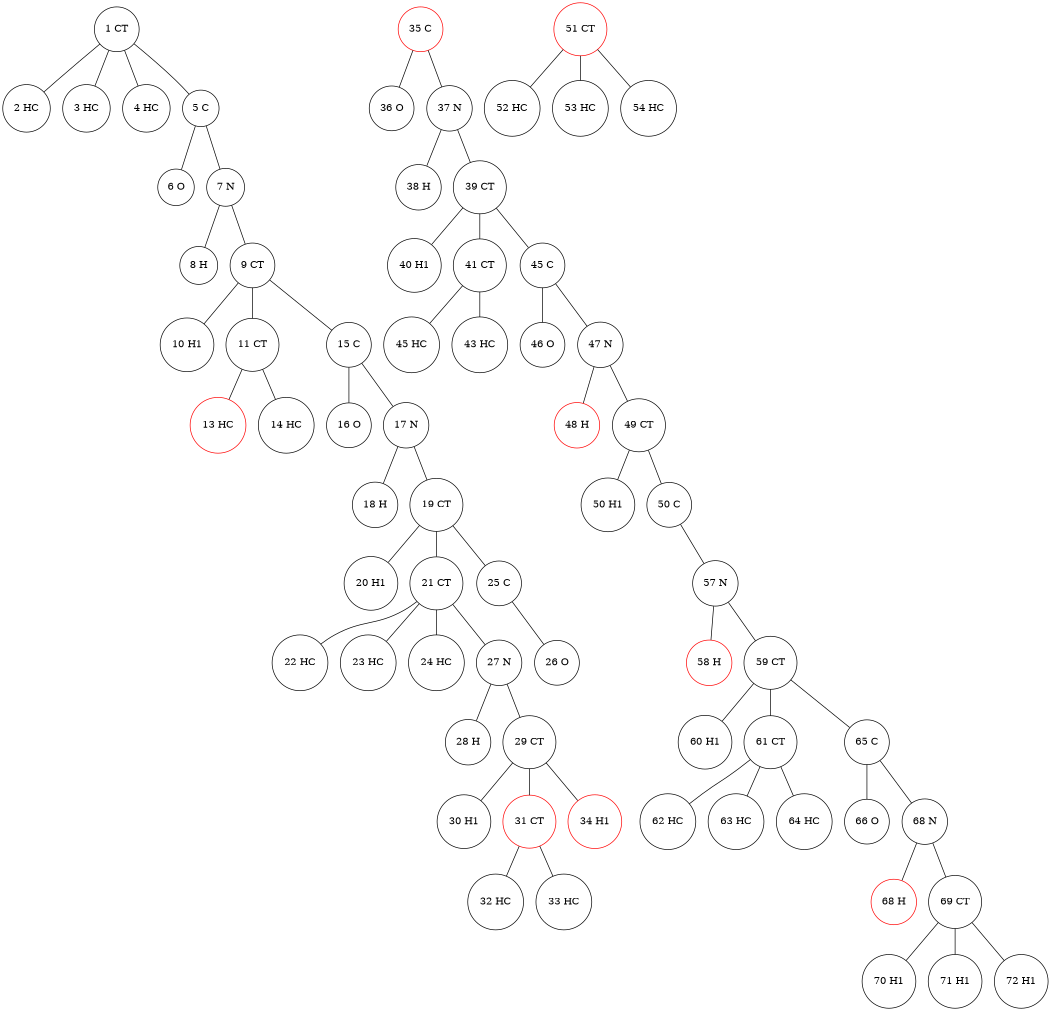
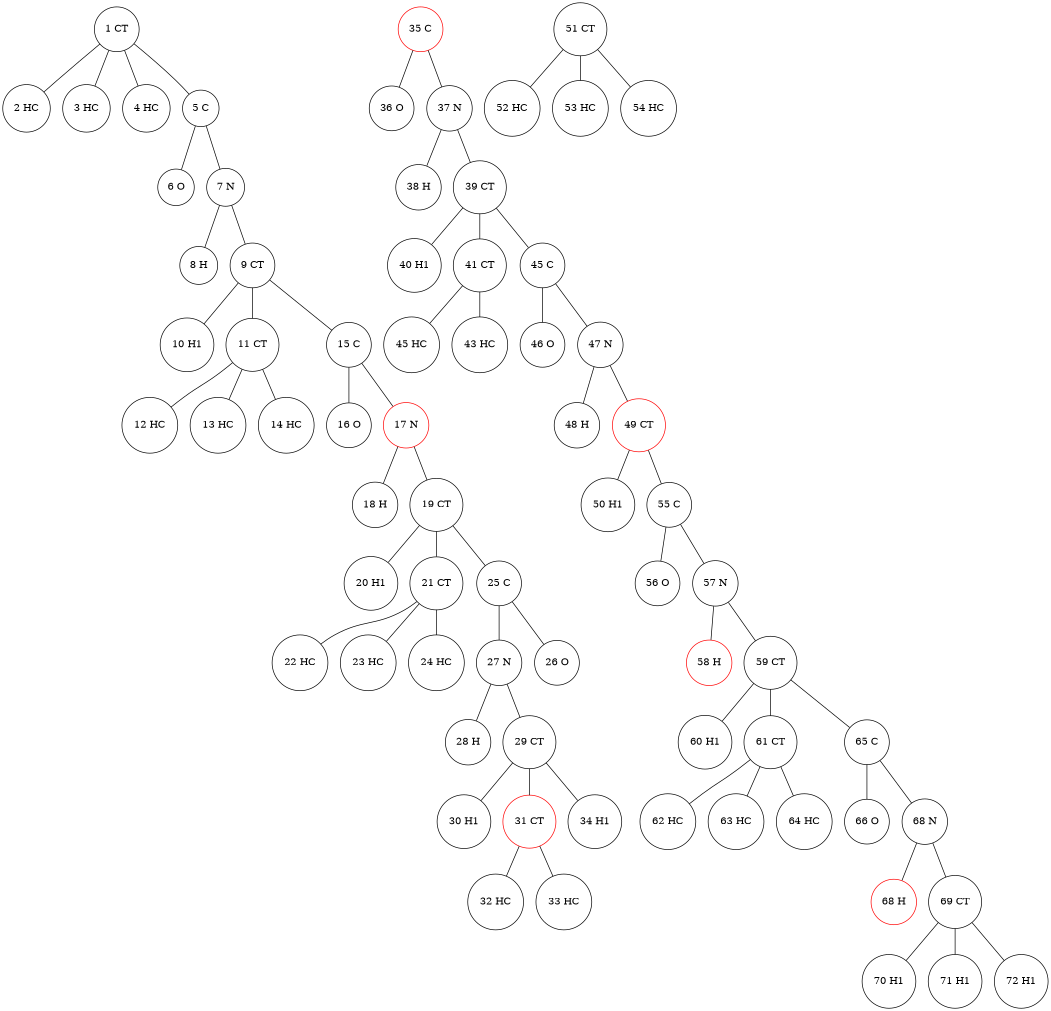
(580, 29) -> (580, 29)
none -> (150, 425)
(218, 425) -> (218, 425)
(406, 425) -> (406, 425)
(577, 425) -> (577, 425)
(639, 425) -> (639, 425)
(669, 505) -> (669, 505)
none -> (658, 583)
(469, 624) -> (499, 623)
(595, 822) -> (595, 822)
